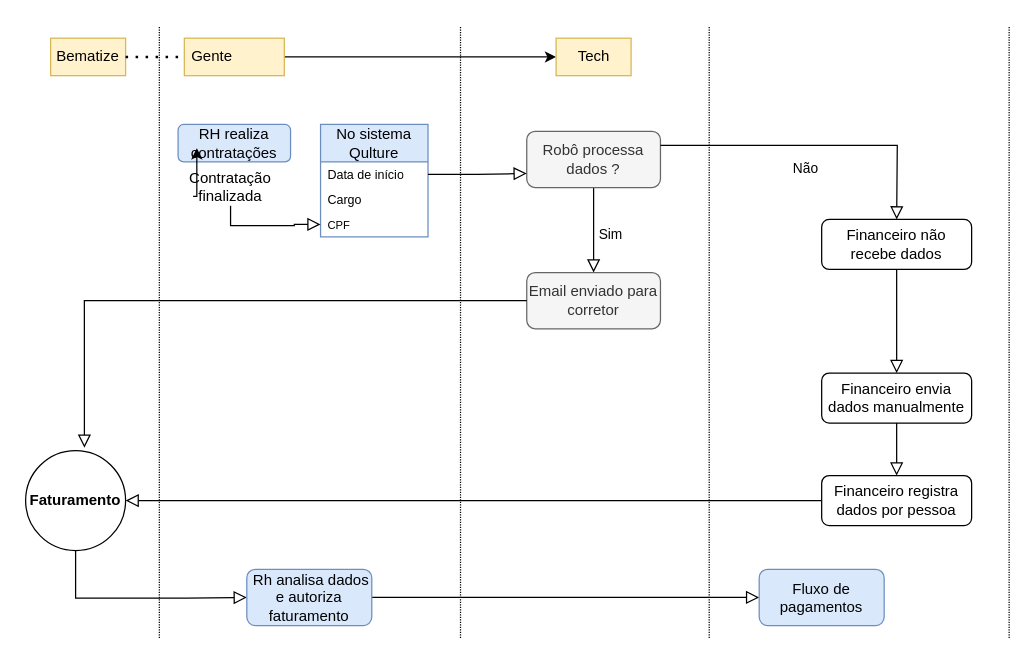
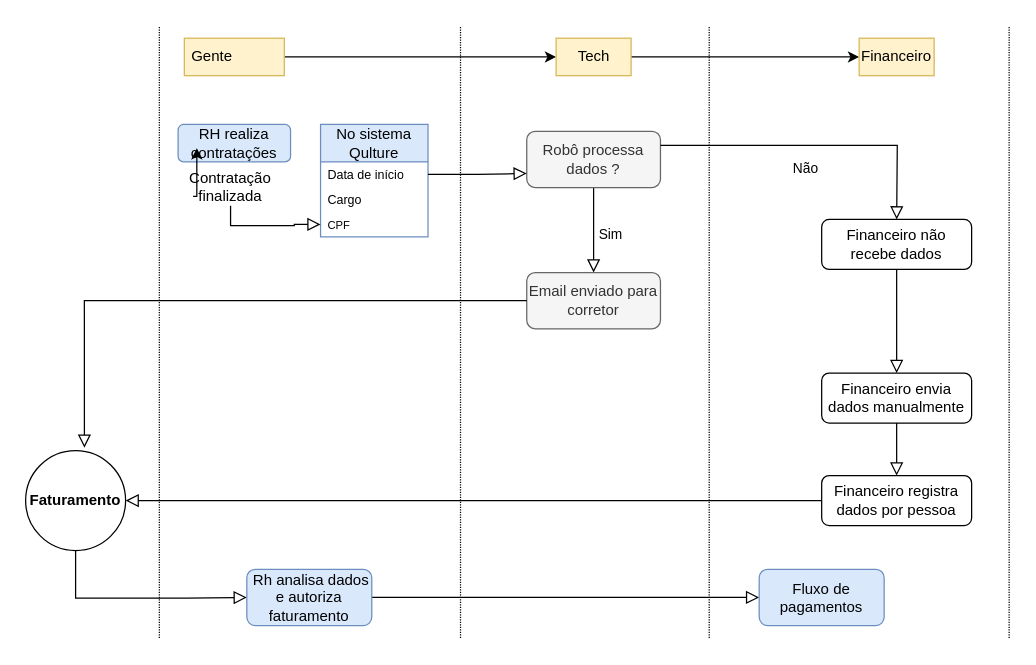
(88, 57) -> none
(139, 57) -> none
none -> (741, 57)
none -> (897, 57)
